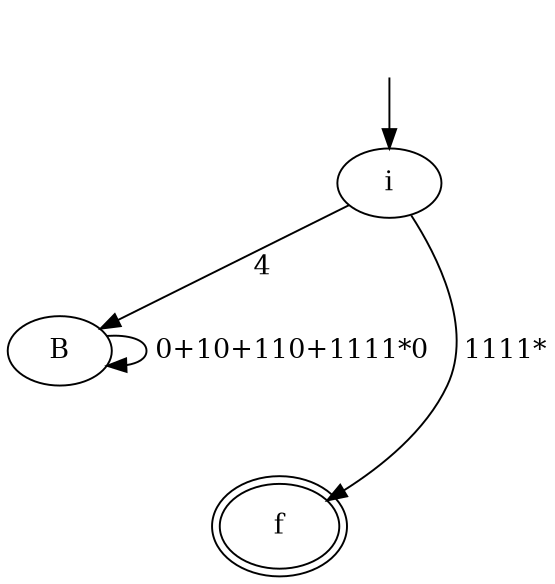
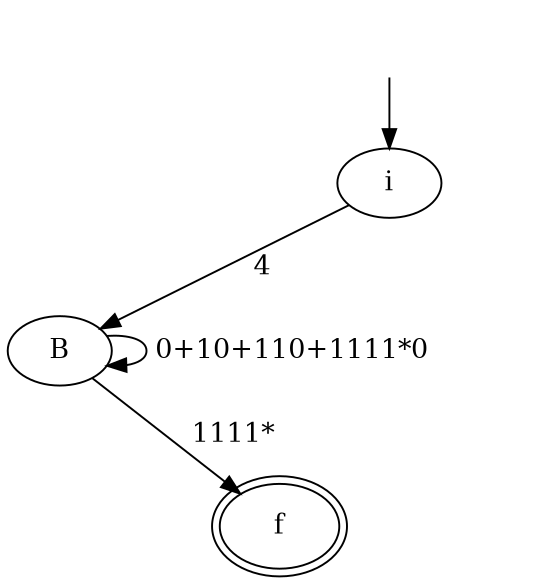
(452, 370) -> (159, 430)
